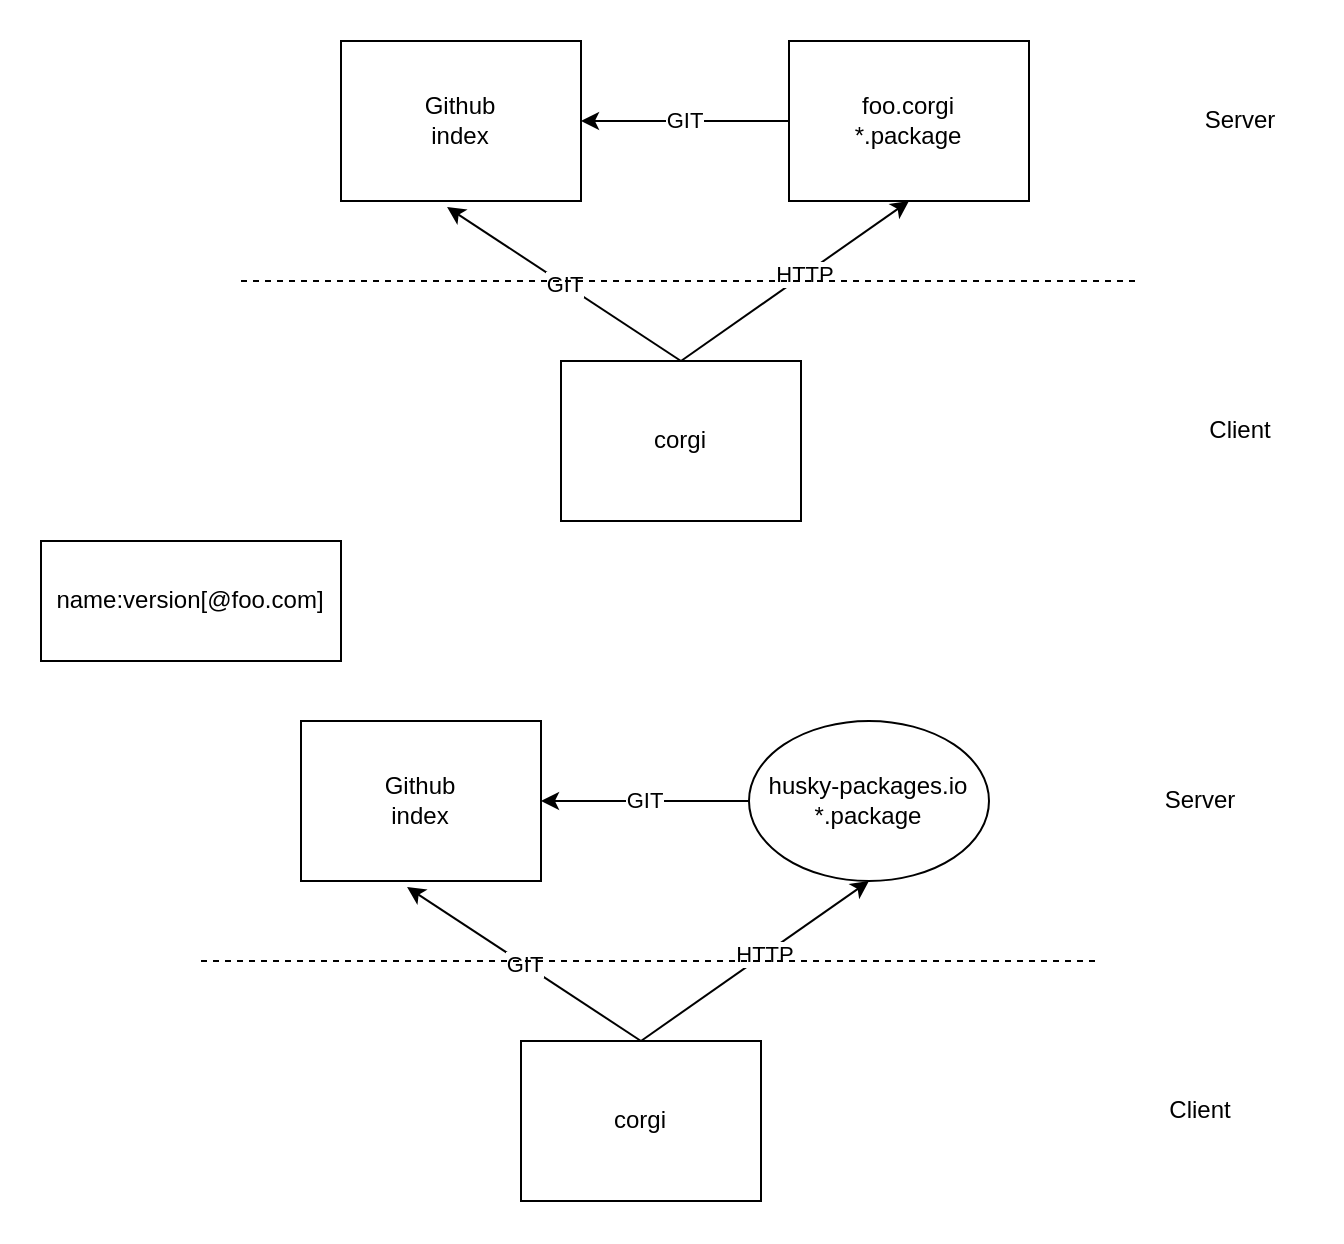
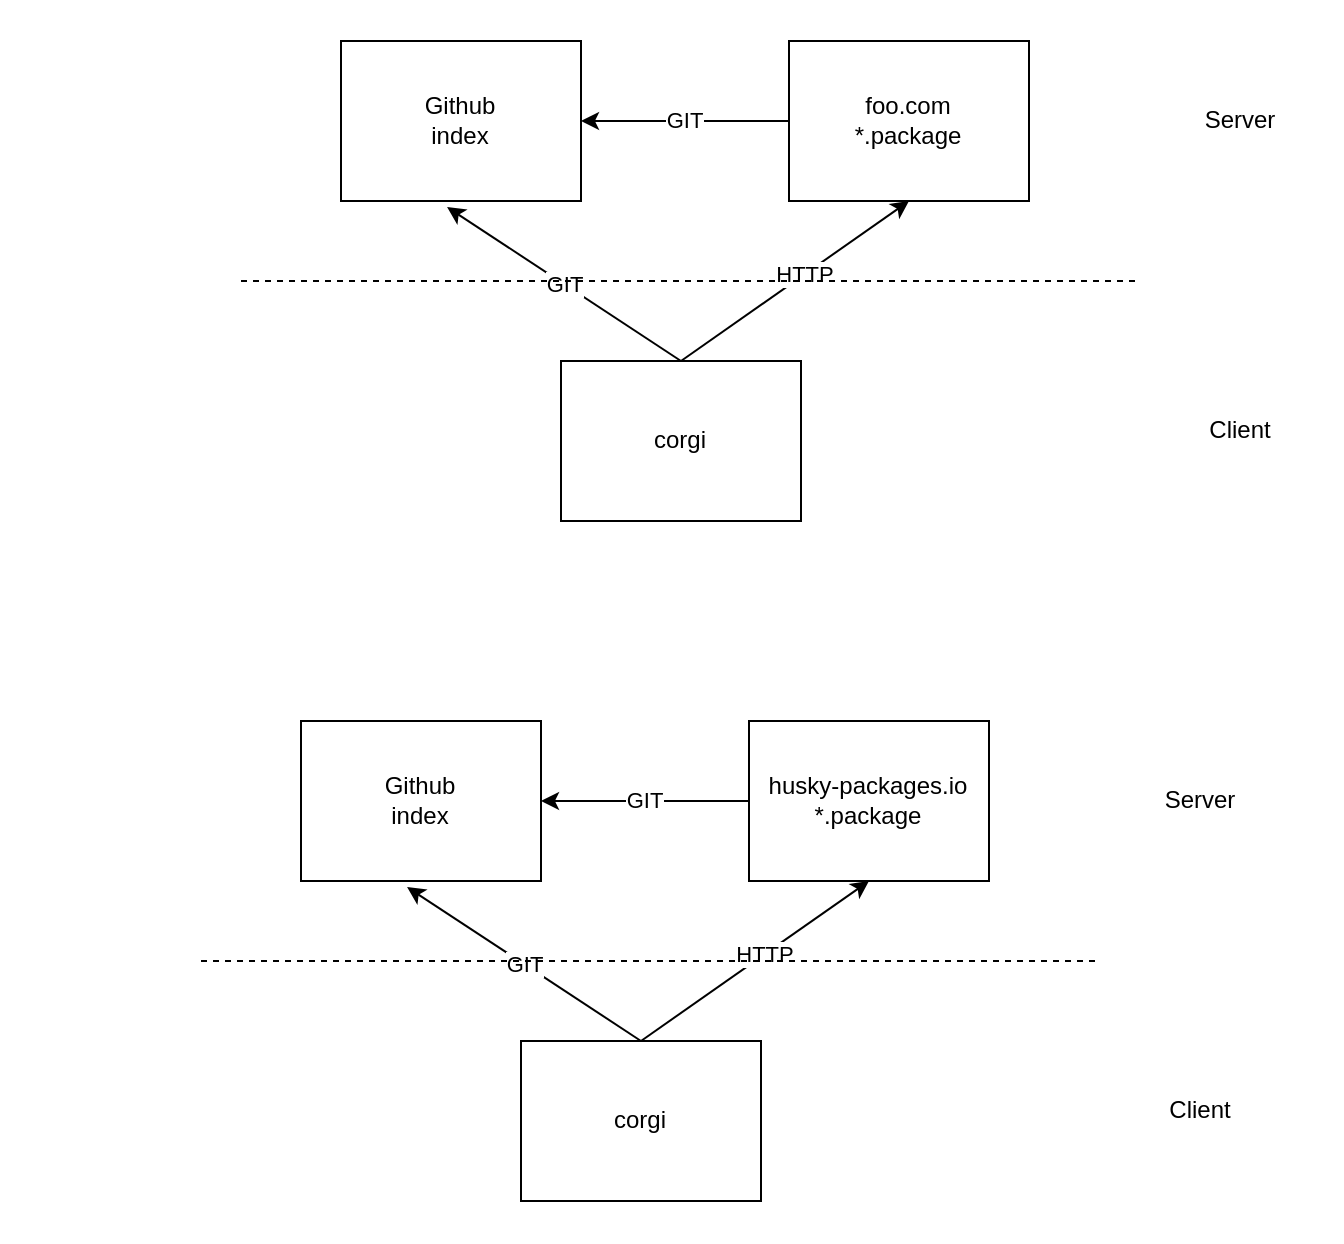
(909, 121) -> (909, 121)
(191, 601) -> none
(869, 801) -> (869, 801)
